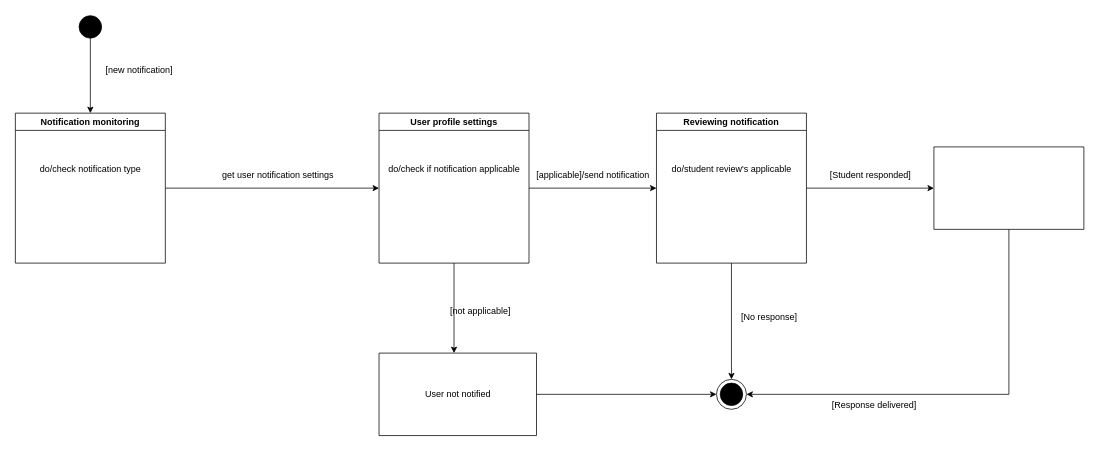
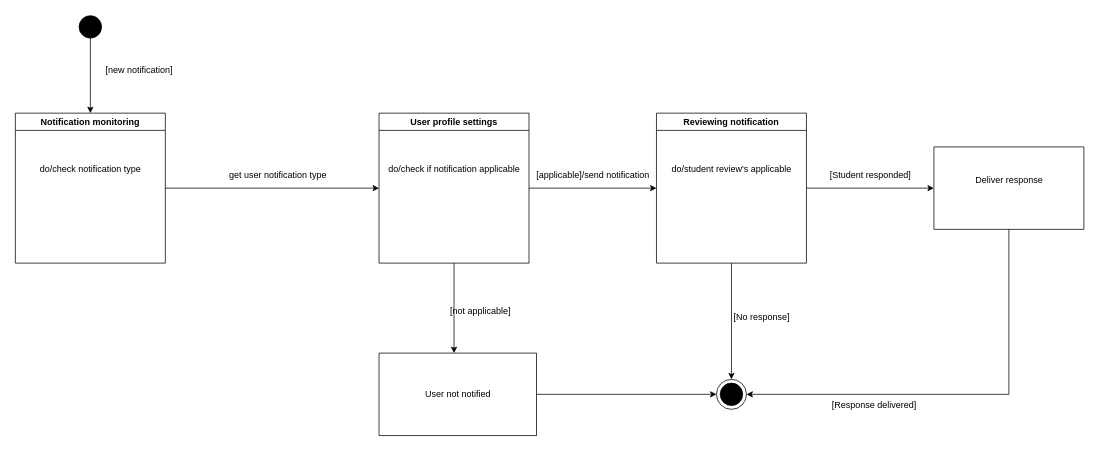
(278, 175) -> (278, 175)
none -> (1009, 180)
(769, 318) -> (762, 318)
